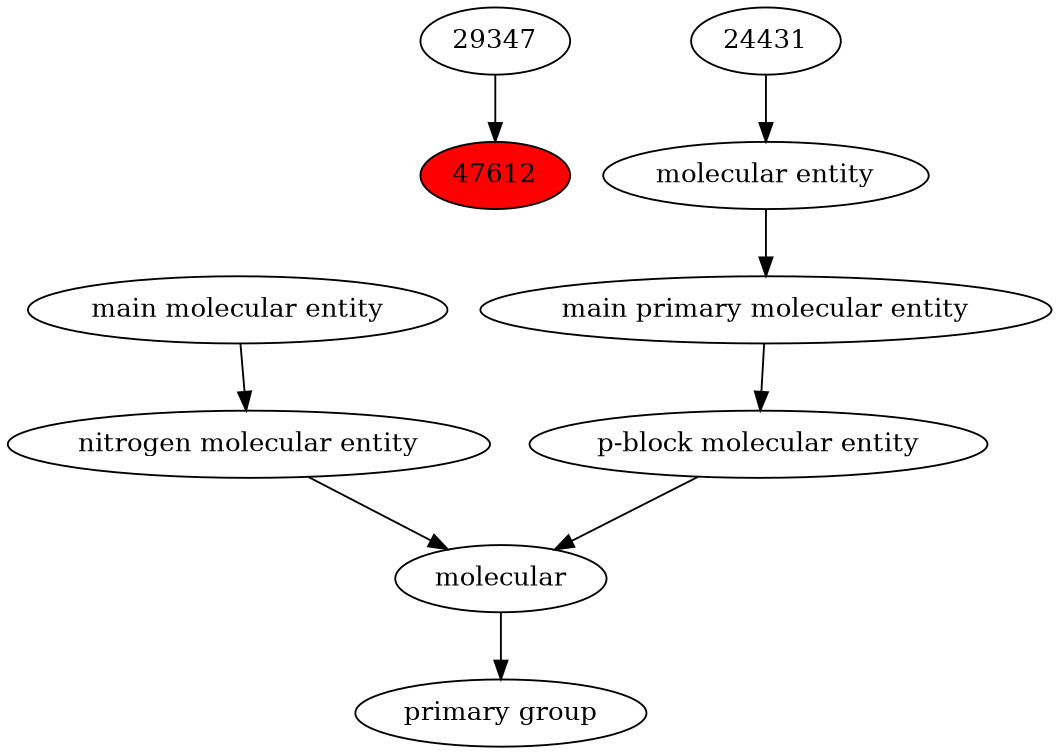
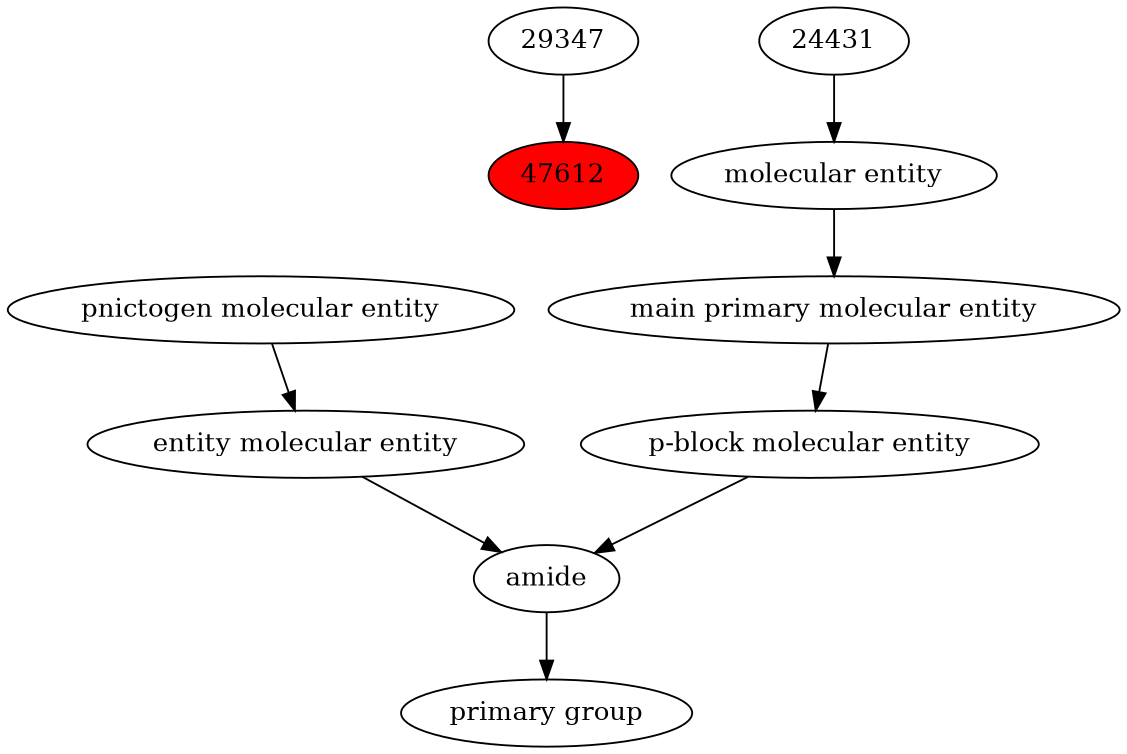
(238, 310) -> (261, 310)
(249, 444) -> (306, 444)
(501, 579) -> (547, 579)
